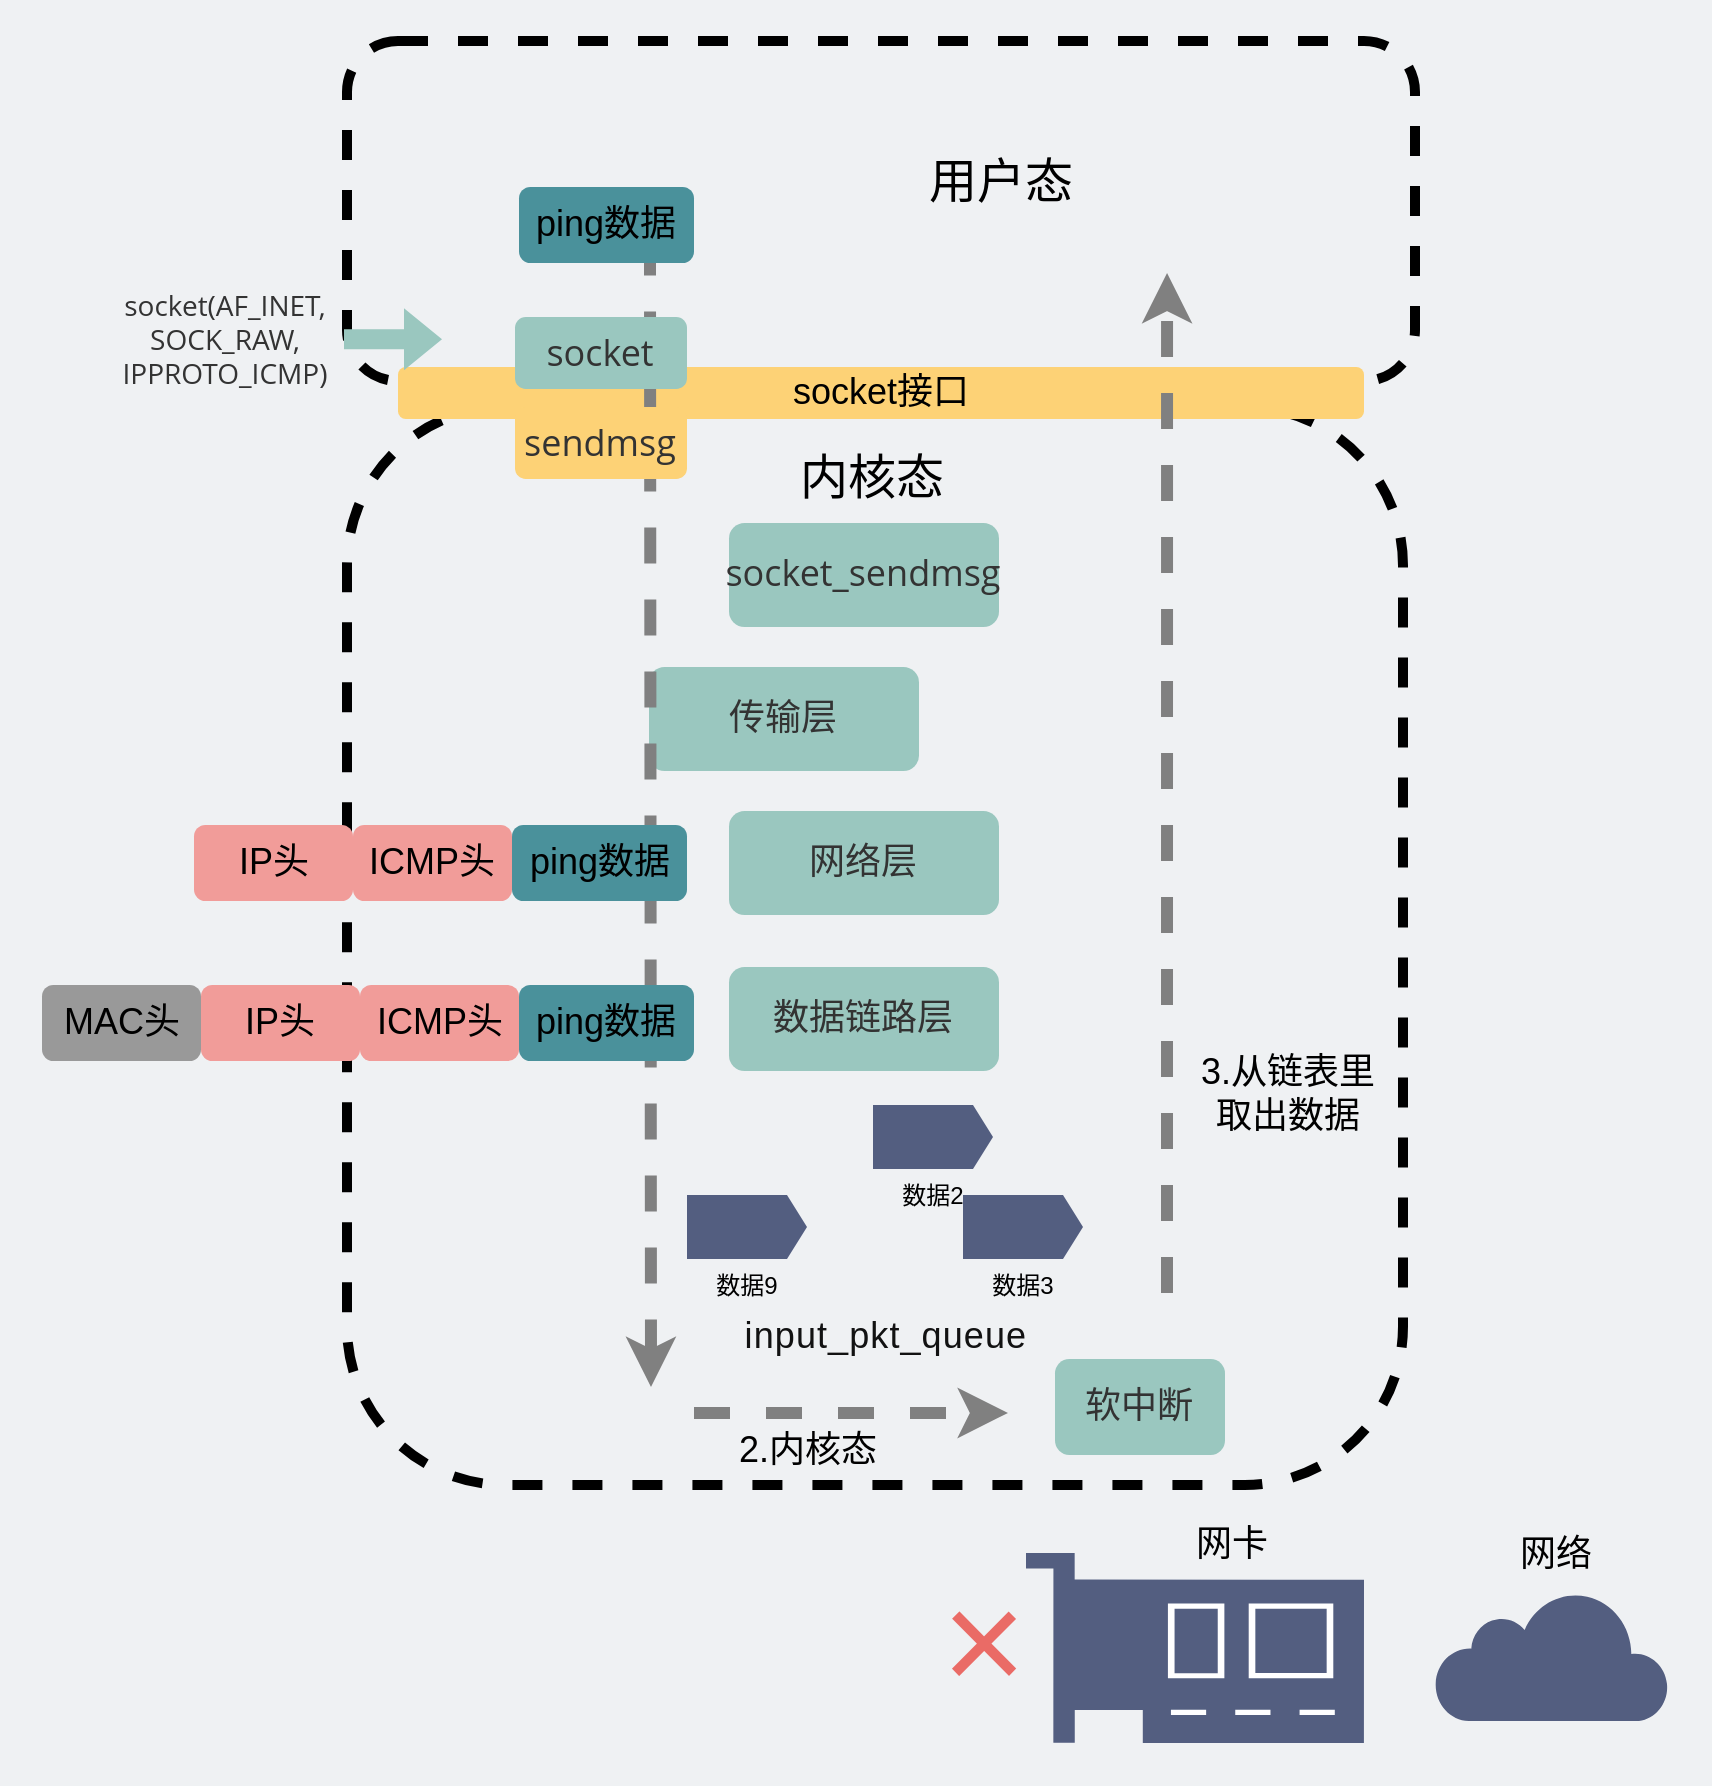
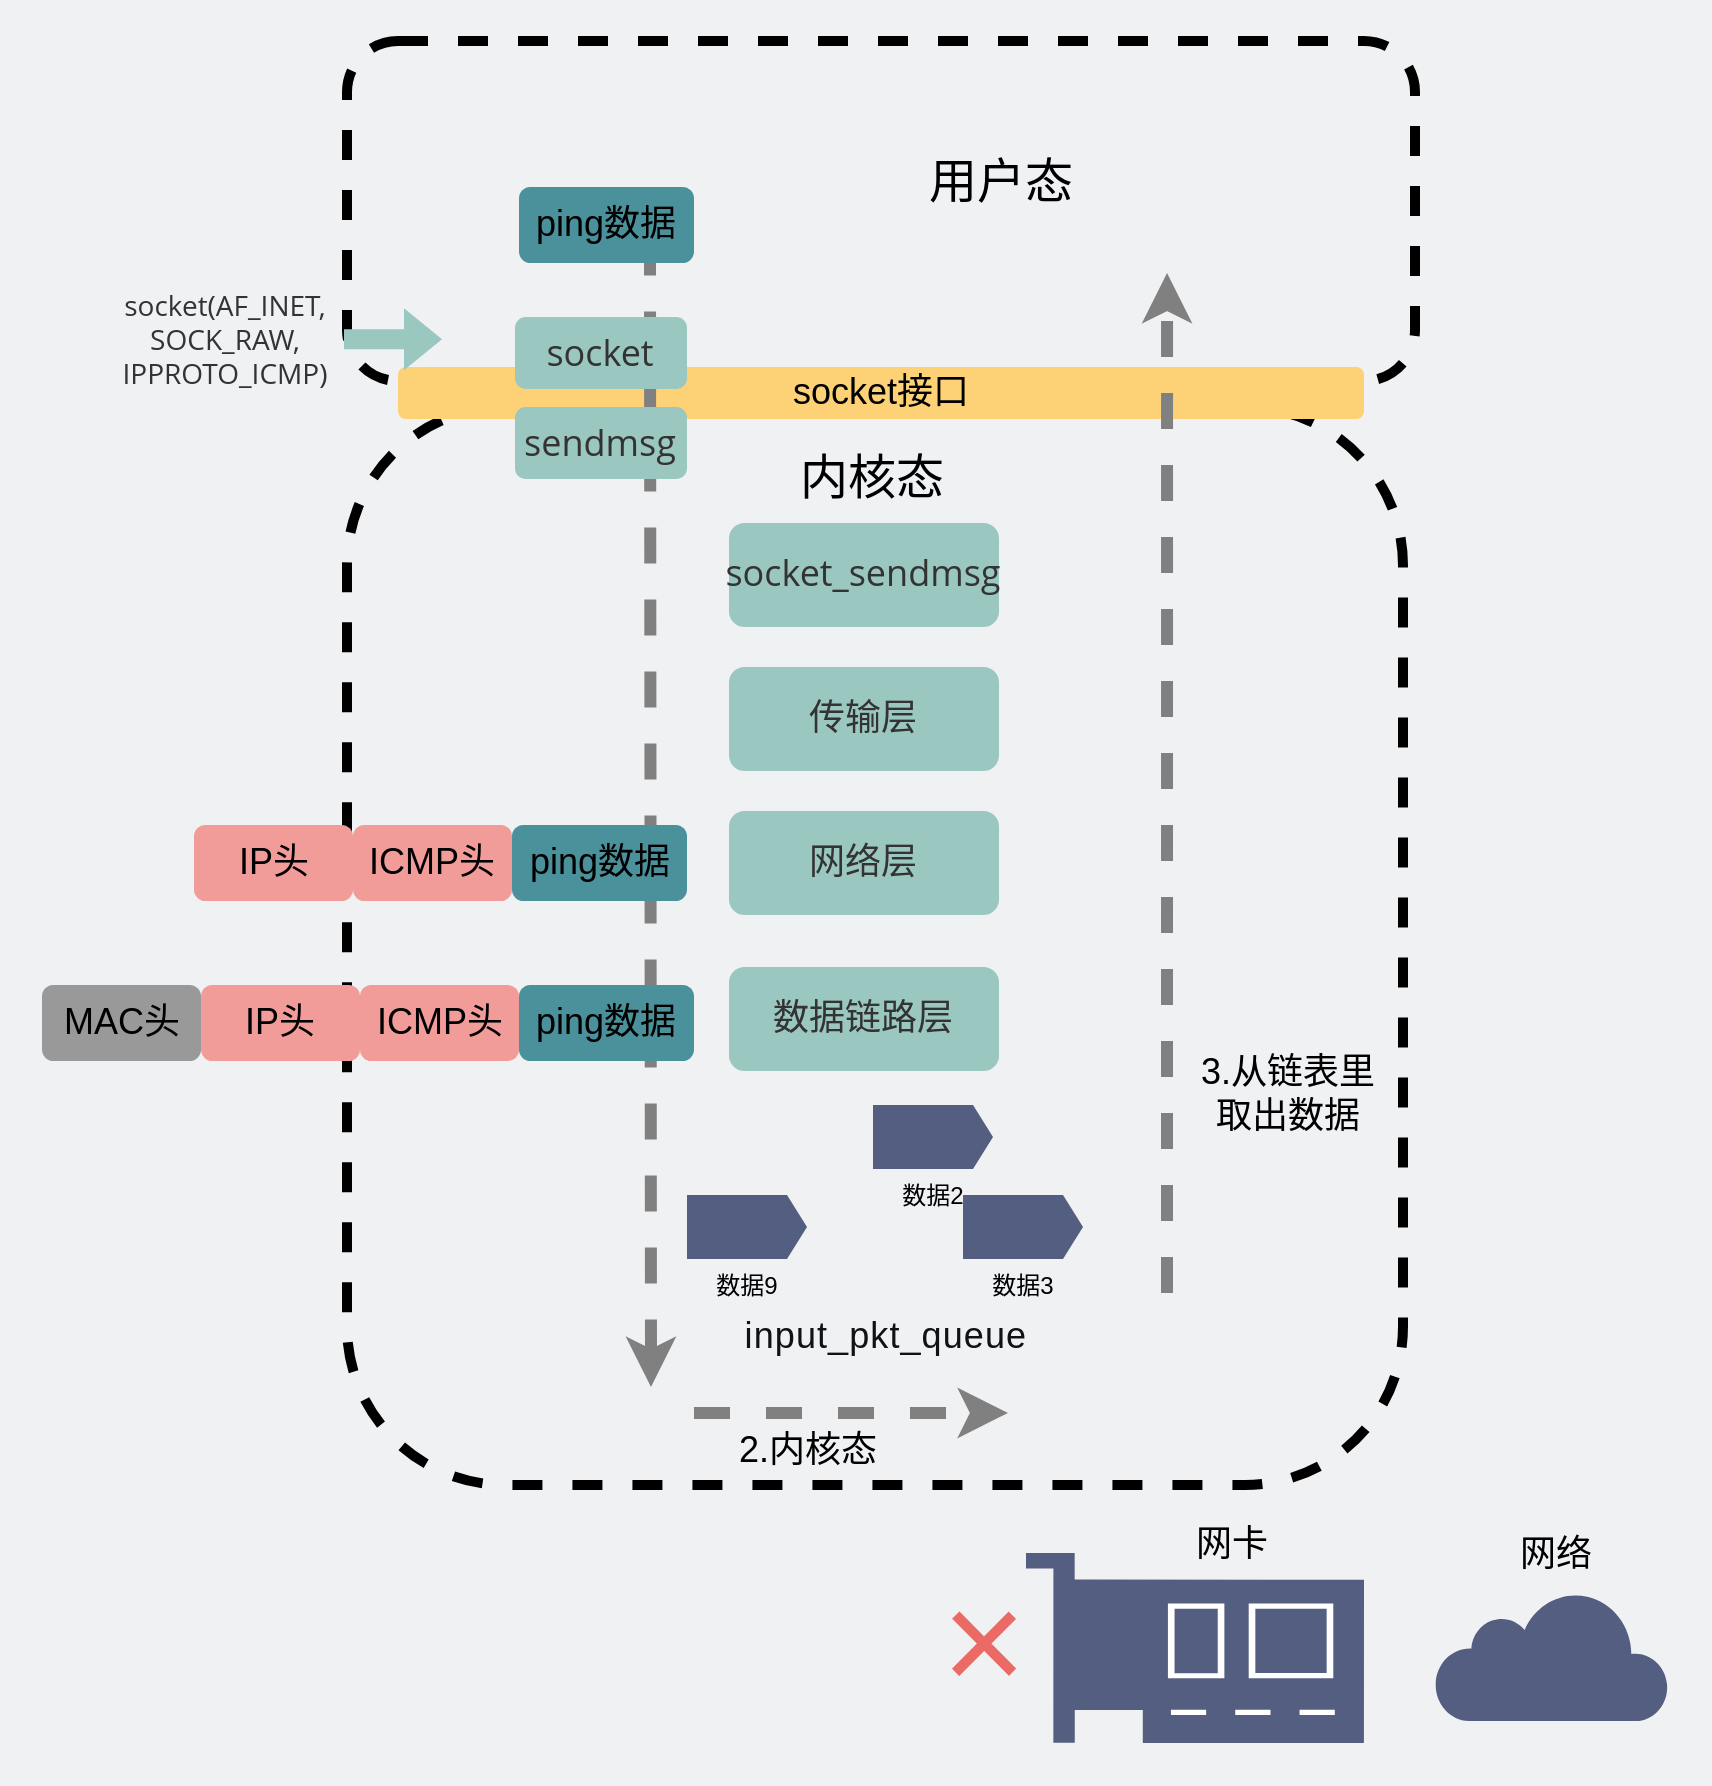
(601, 443) -> (601, 443)
(784, 719) -> (864, 719)
(1140, 1407) -> none
